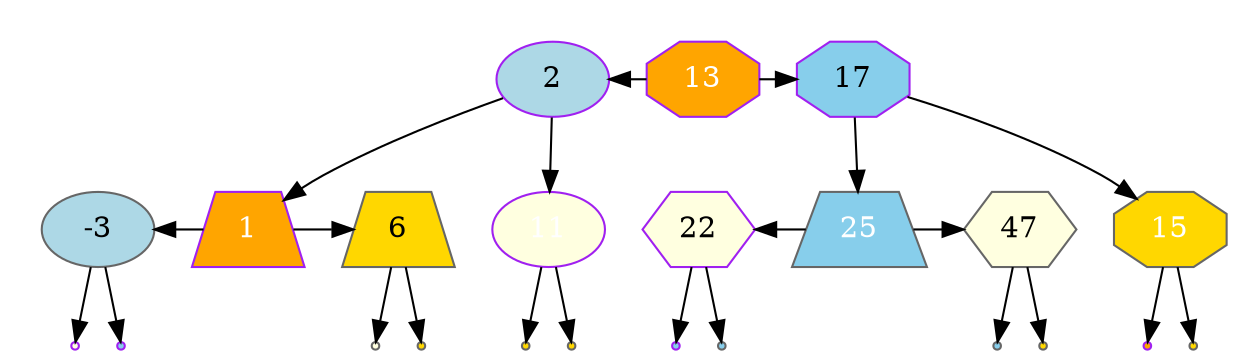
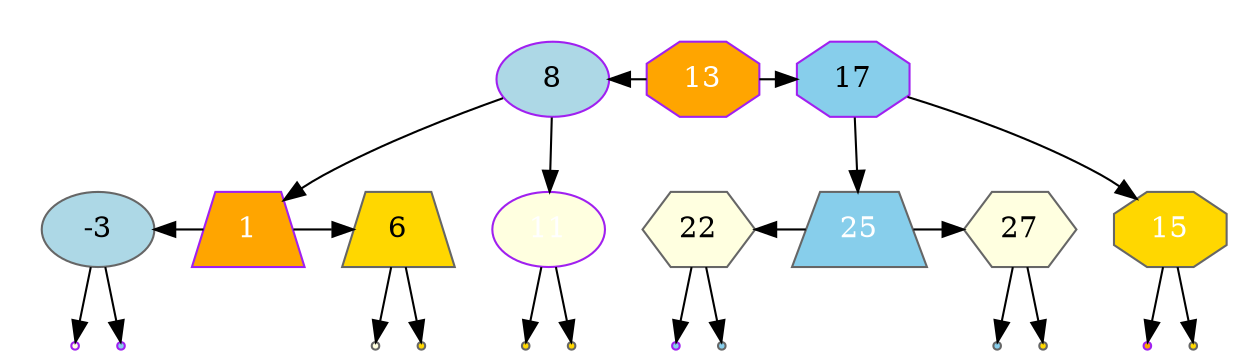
(553, 79) -> (553, 79)
(699, 229) -> (699, 229)
(1020, 229) -> (1020, 229)
